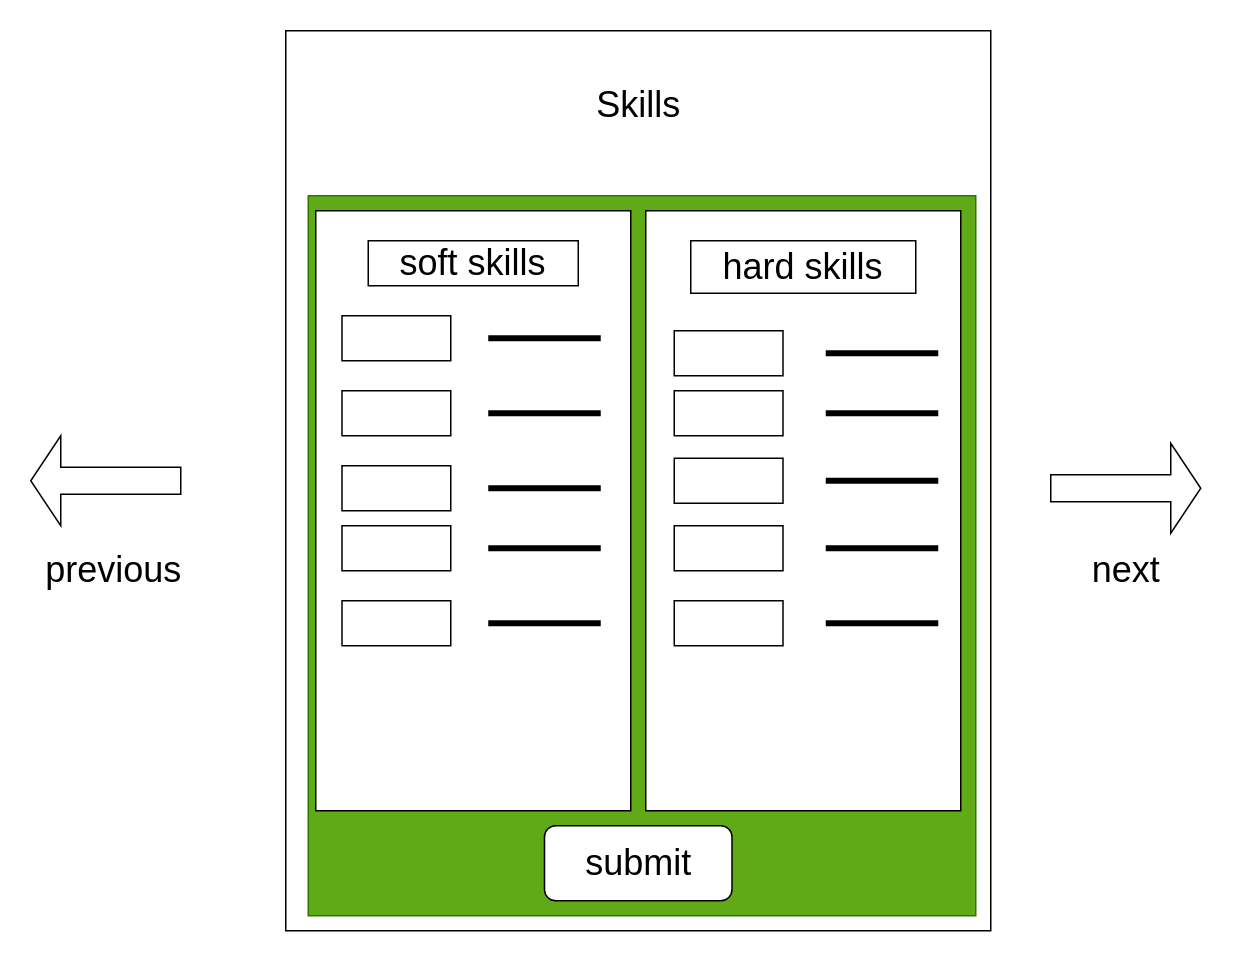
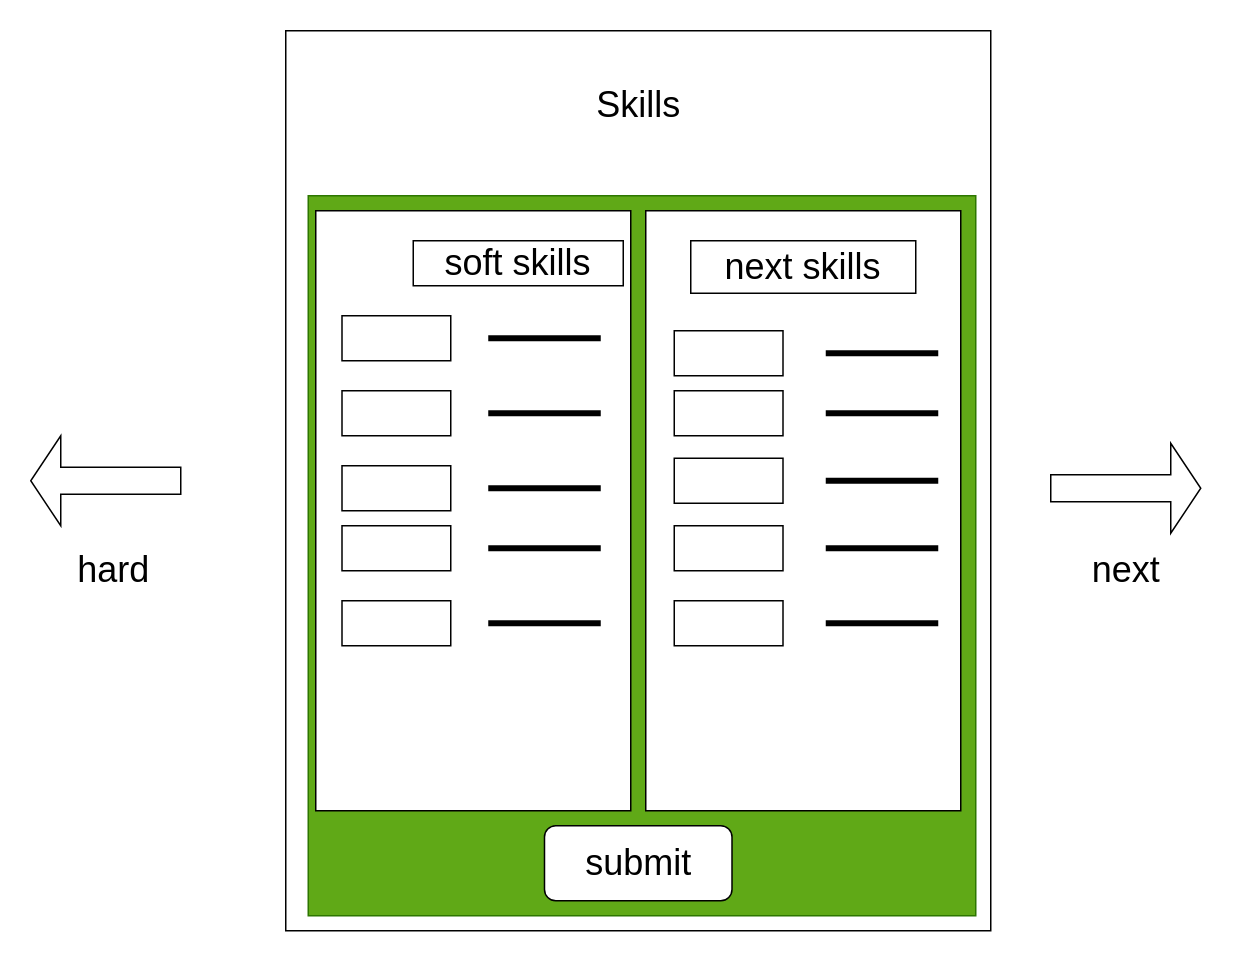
(473, 263) -> (518, 263)
(803, 268) -> (803, 268)
(114, 571) -> (114, 571)
